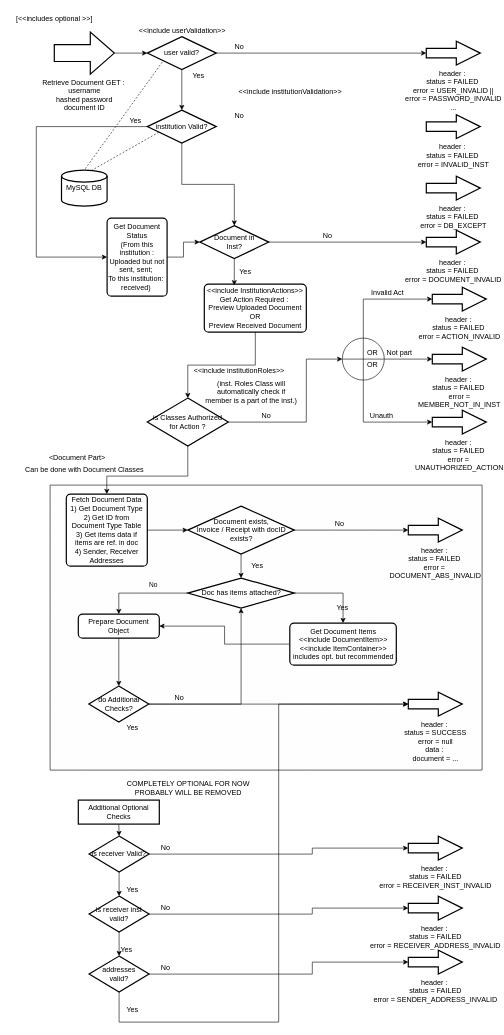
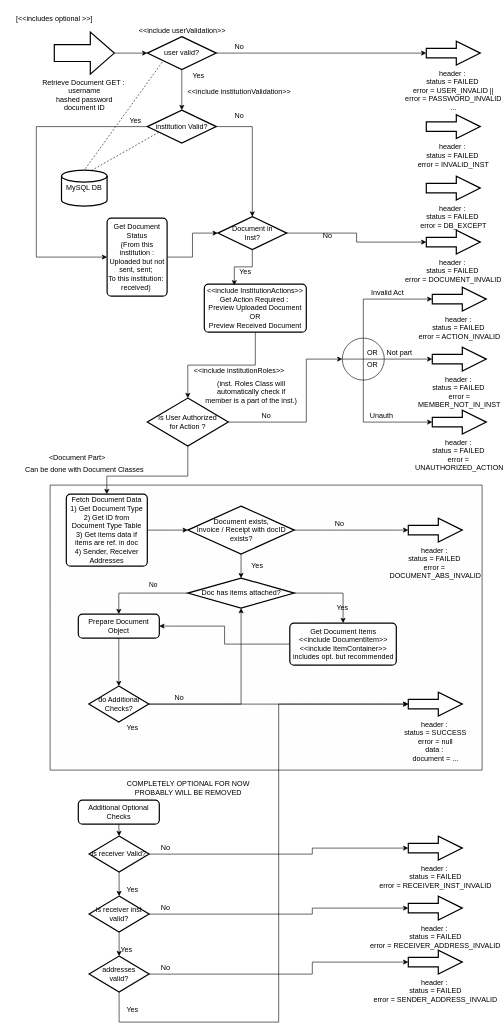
(290, 92) -> (239, 92)
(234, 242) -> (252, 233)
(188, 422) -> (188, 422)
(119, 812) -> (119, 812)
